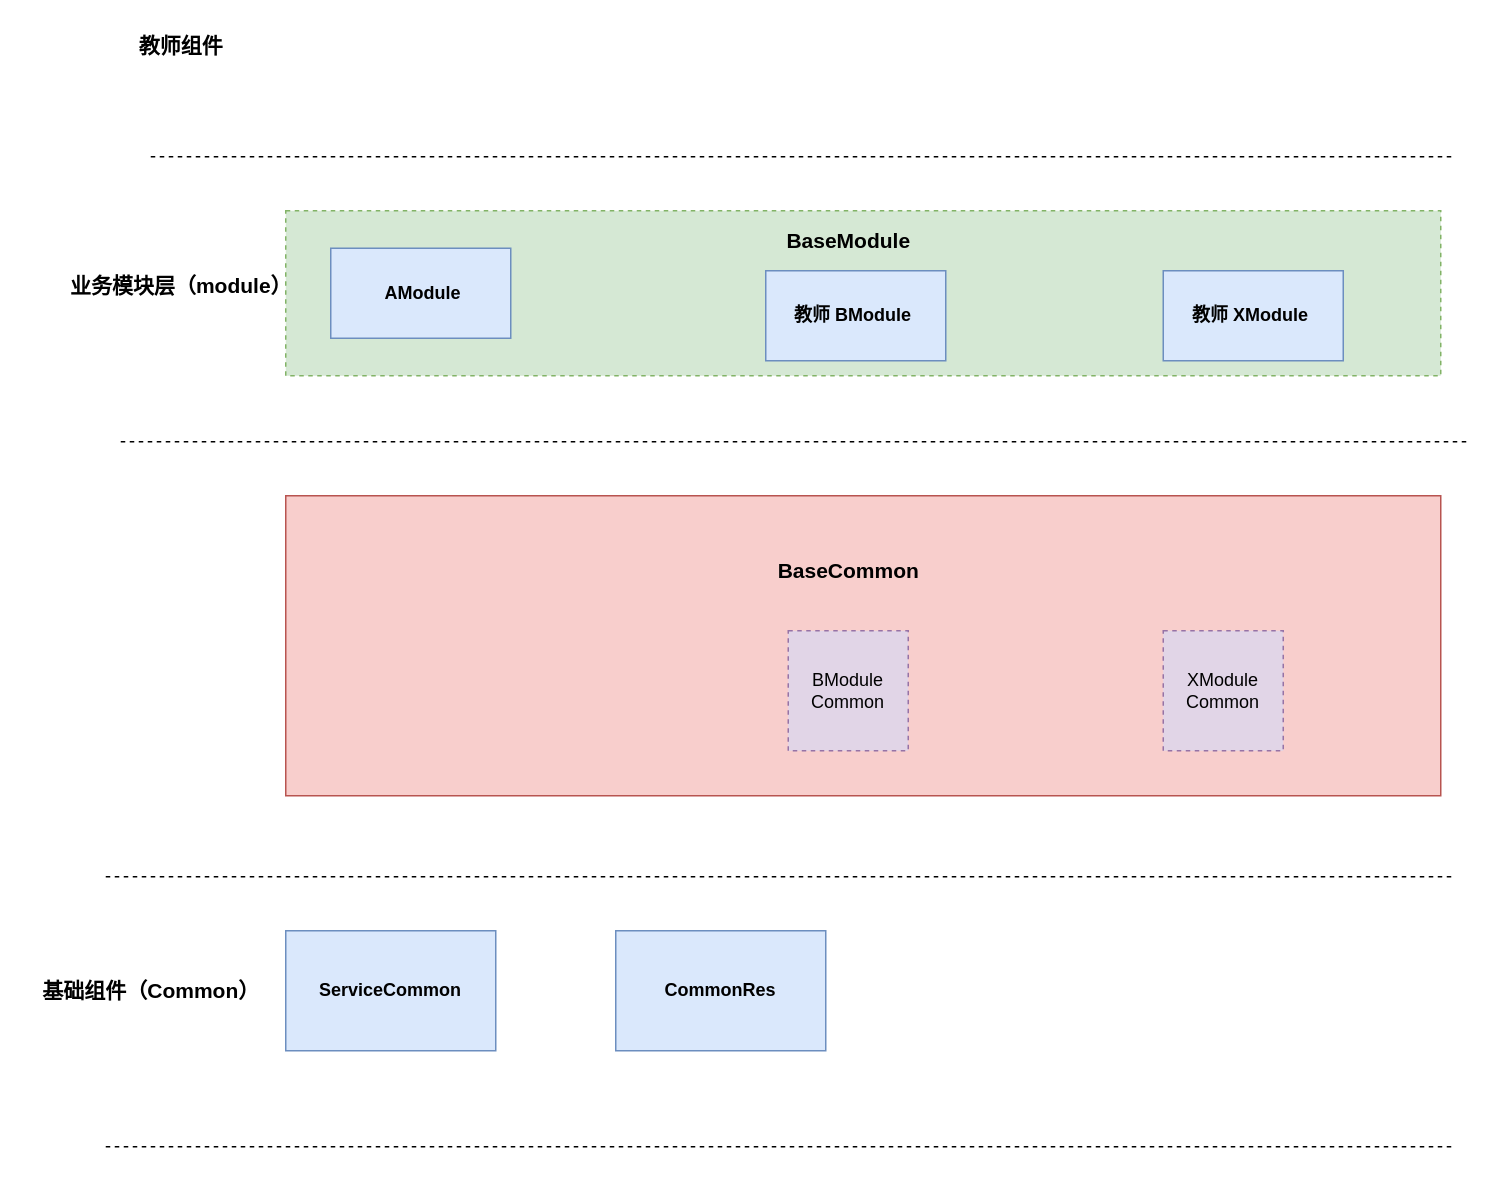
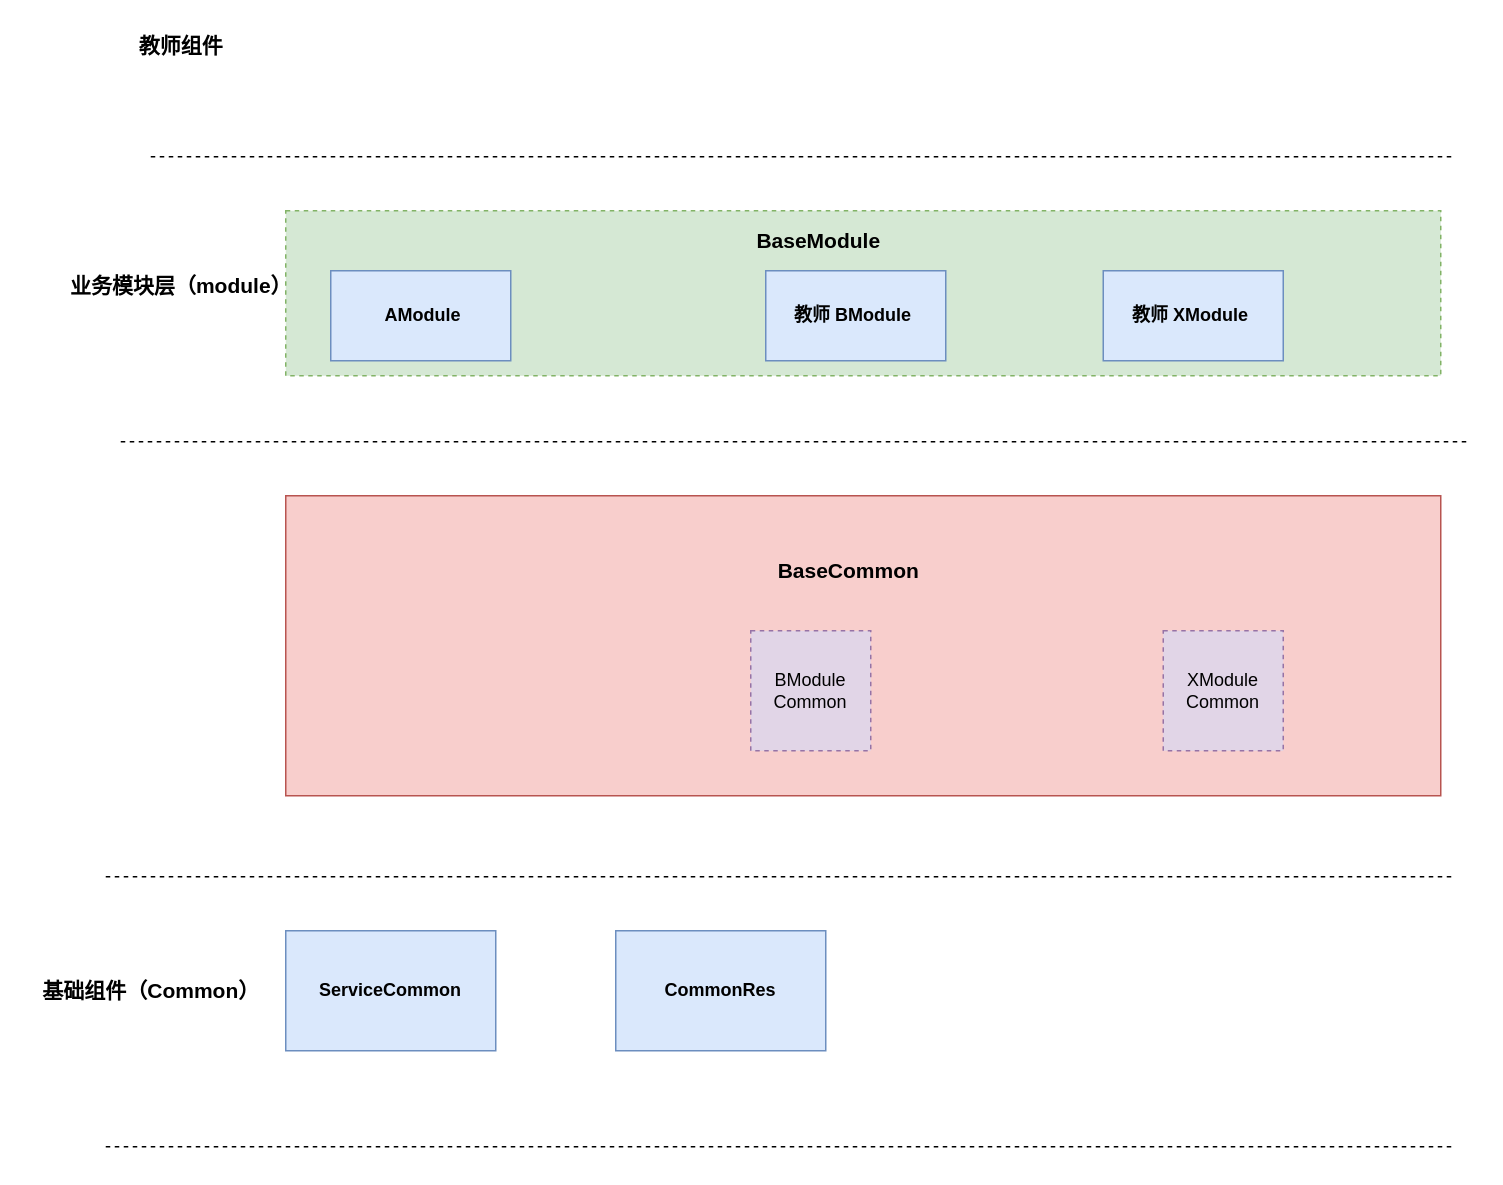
(848, 241) -> (818, 241)
(421, 293) -> (421, 316)
(1253, 316) -> (1193, 316)
(848, 691) -> (811, 691)
